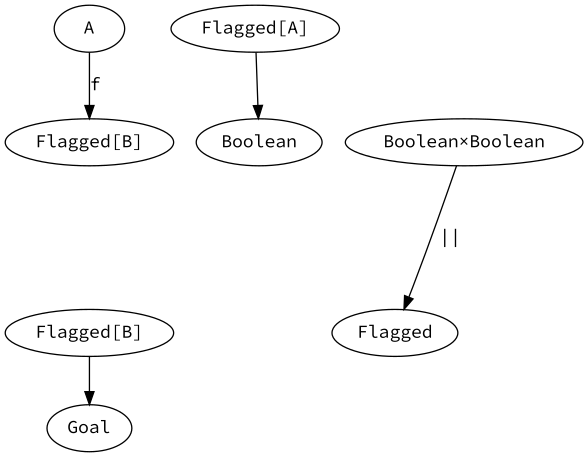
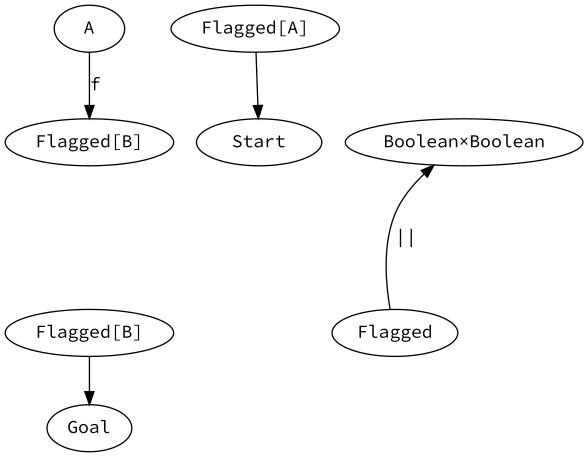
(259, 142) -> (259, 142)
(433, 232) -> (389, 236)
